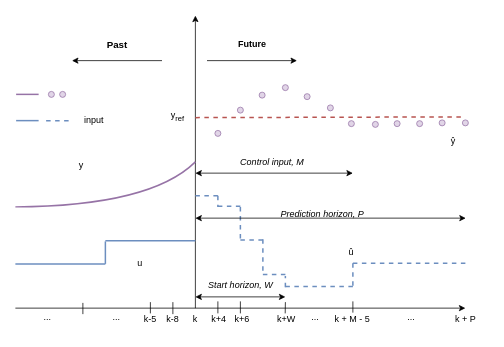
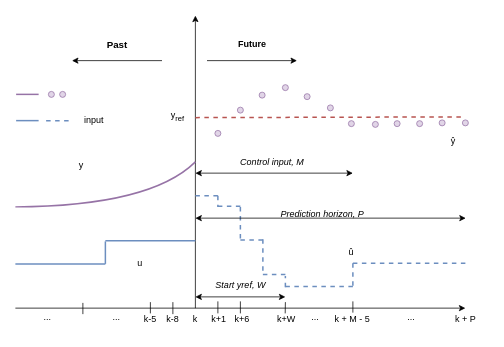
(241, 285) -> (241, 285)
(219, 319) -> (219, 319)
